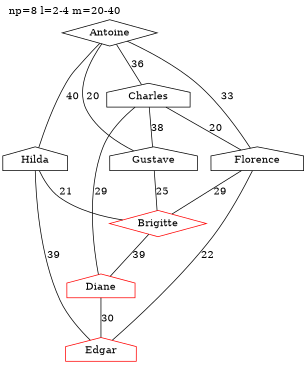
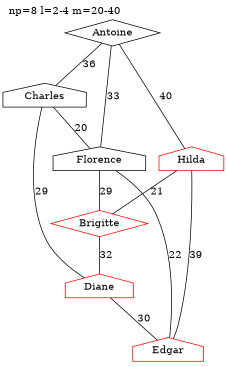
(35, 160) -> (191, 160)
(154, 160) -> none
(139, 255) -> (106, 255)
